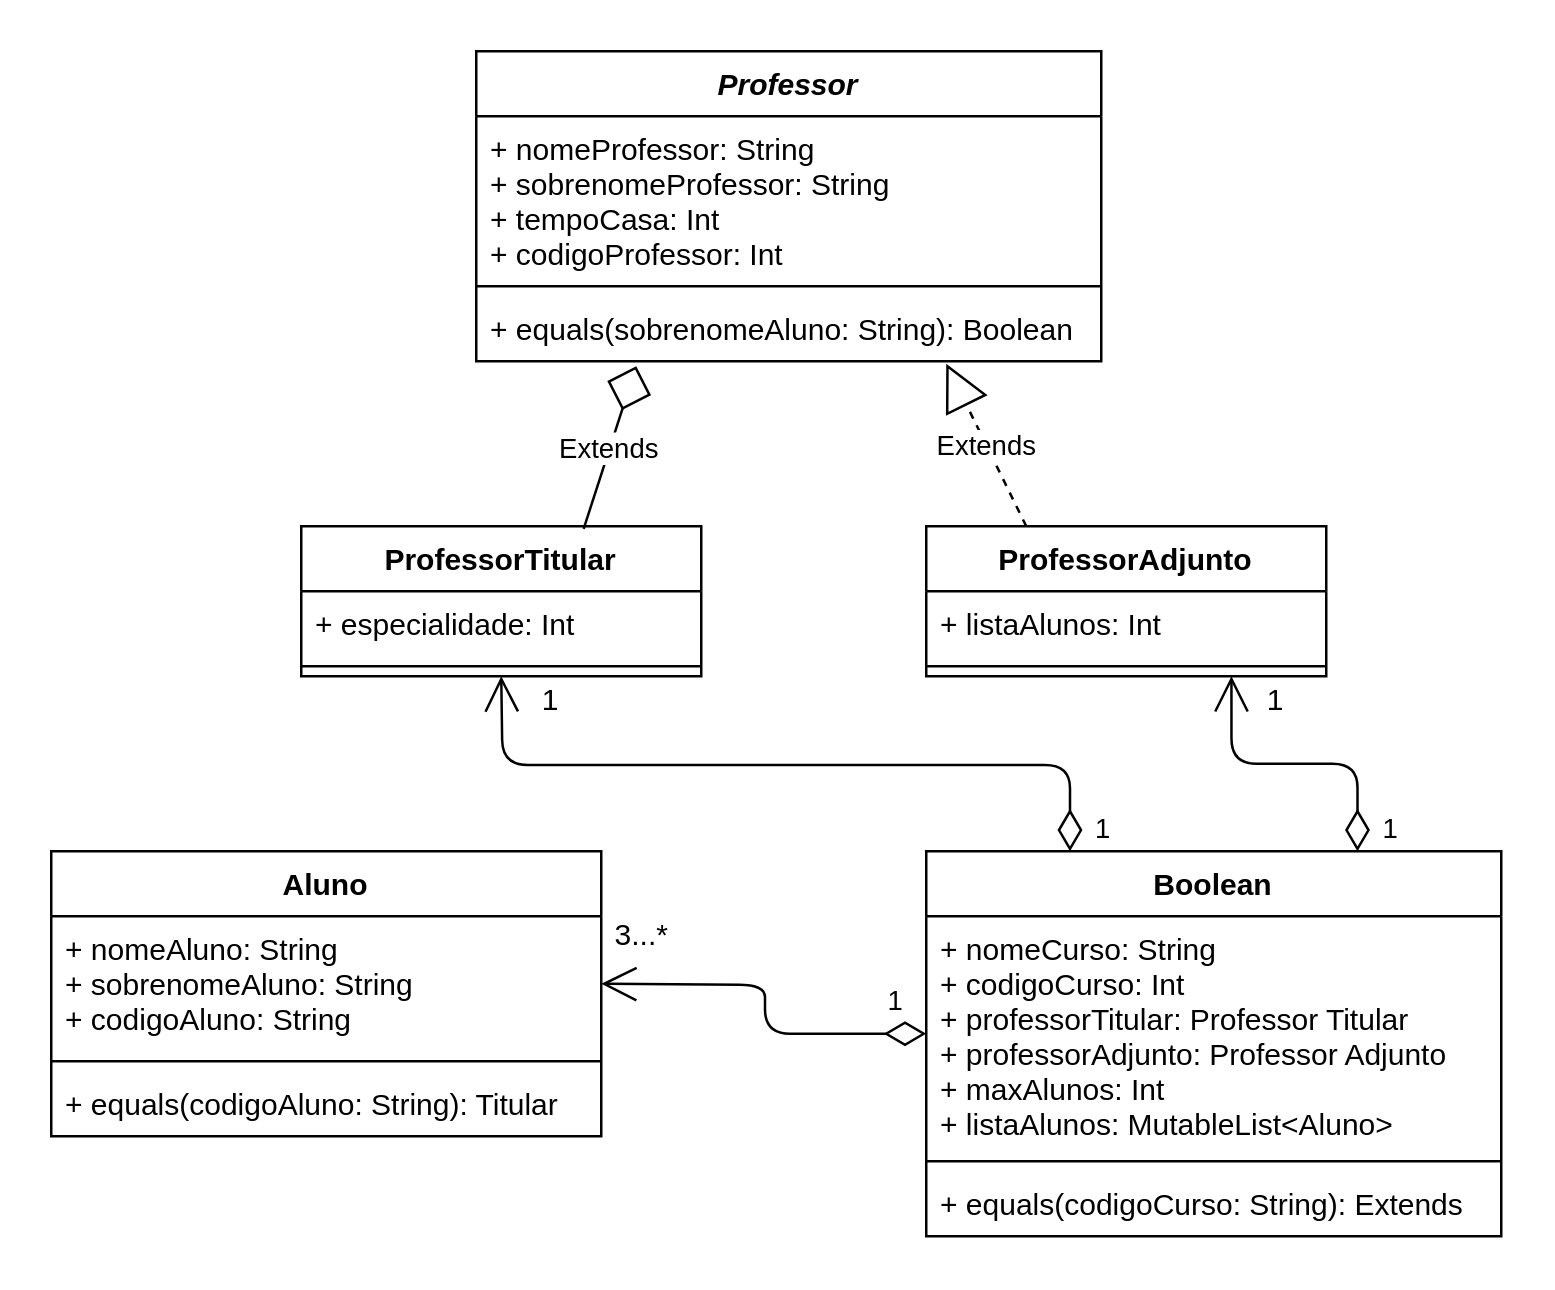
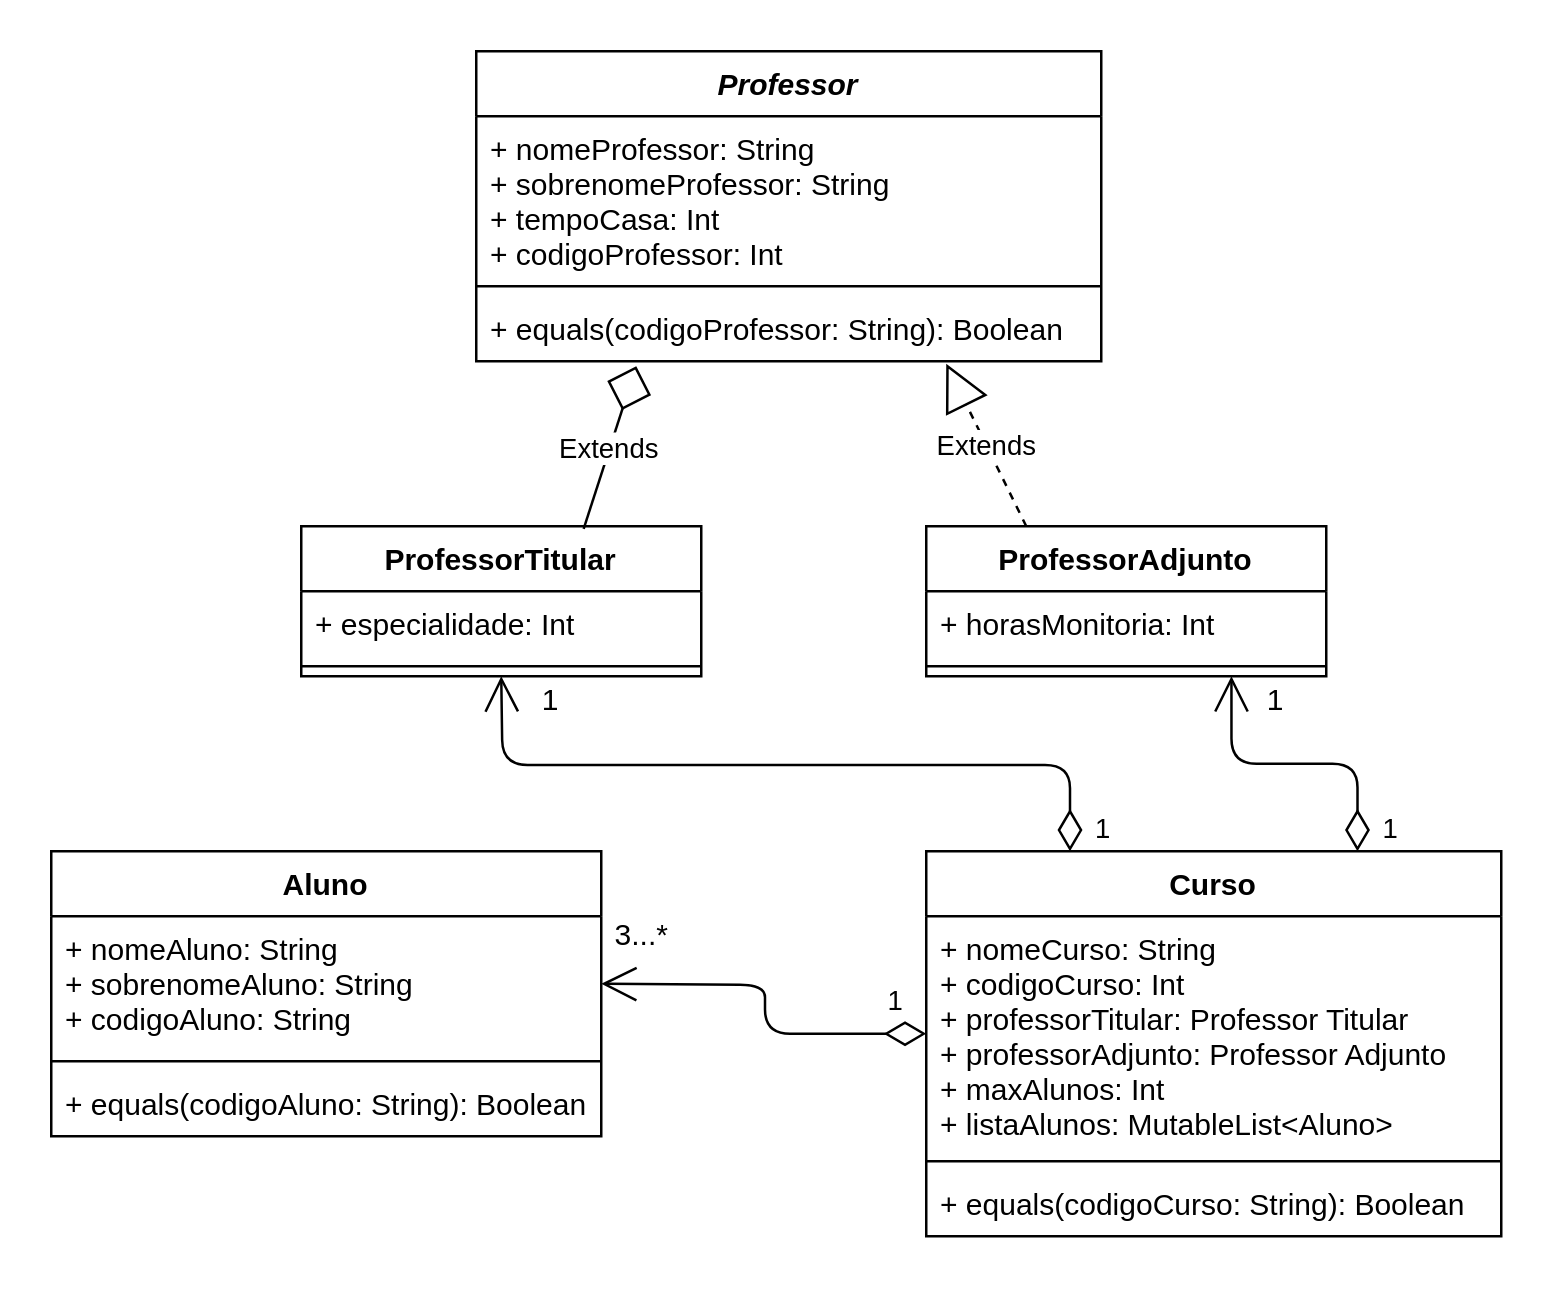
(799, 330) -> (808, 330)
(1068, 625) -> (1097, 625)
(1213, 885) -> (1213, 885)
(341, 1105) -> (345, 1105)
(1228, 1205) -> (1224, 1205)
